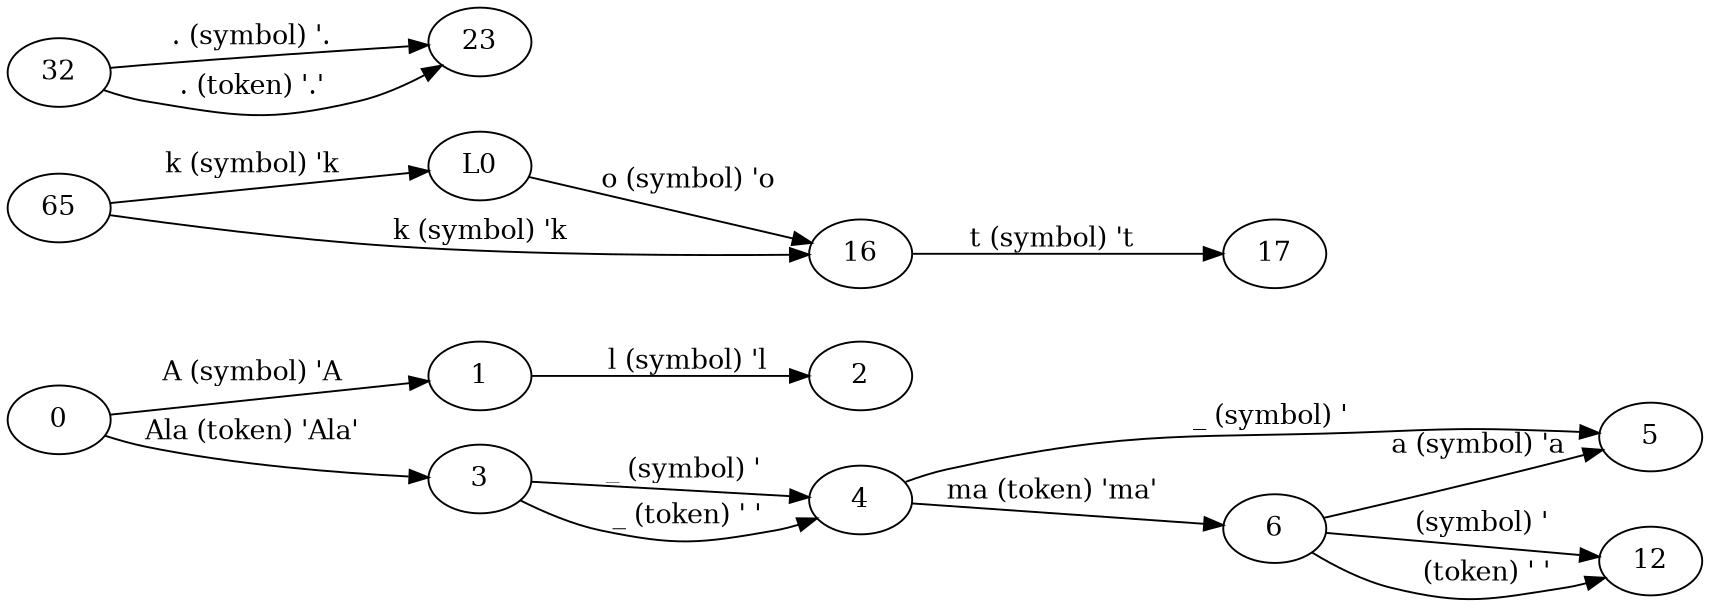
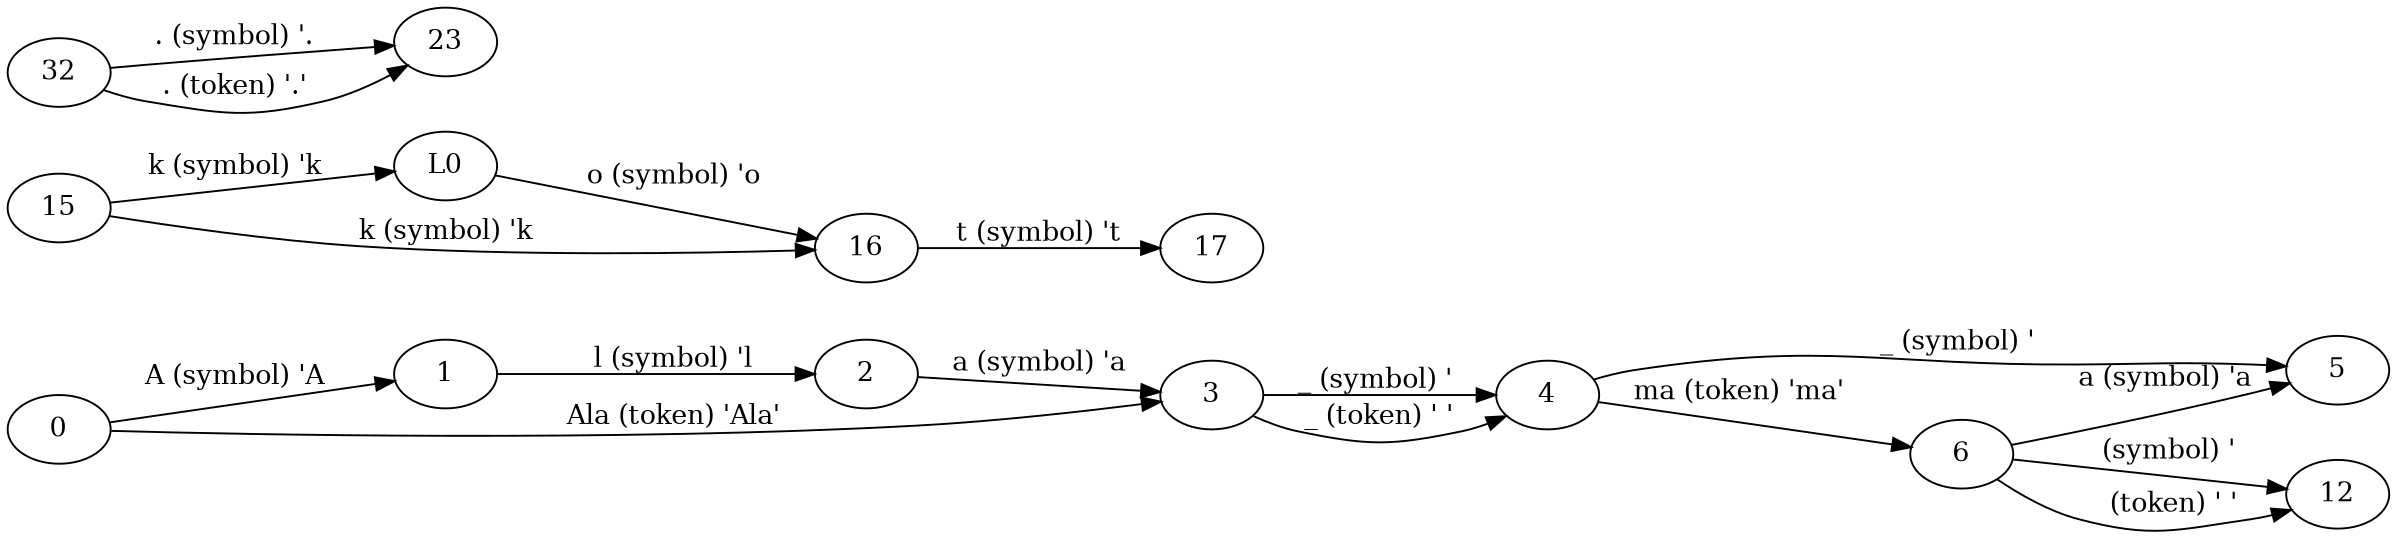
(59, 208) -> (59, 208)
none -> (1029, 384)
